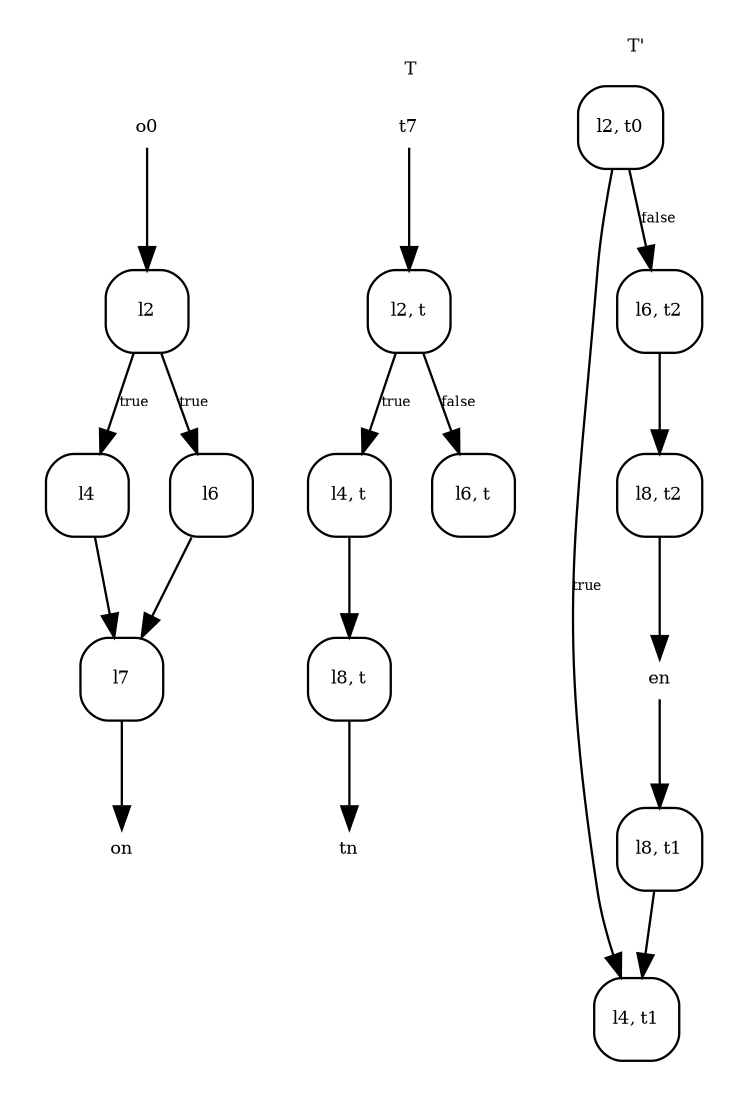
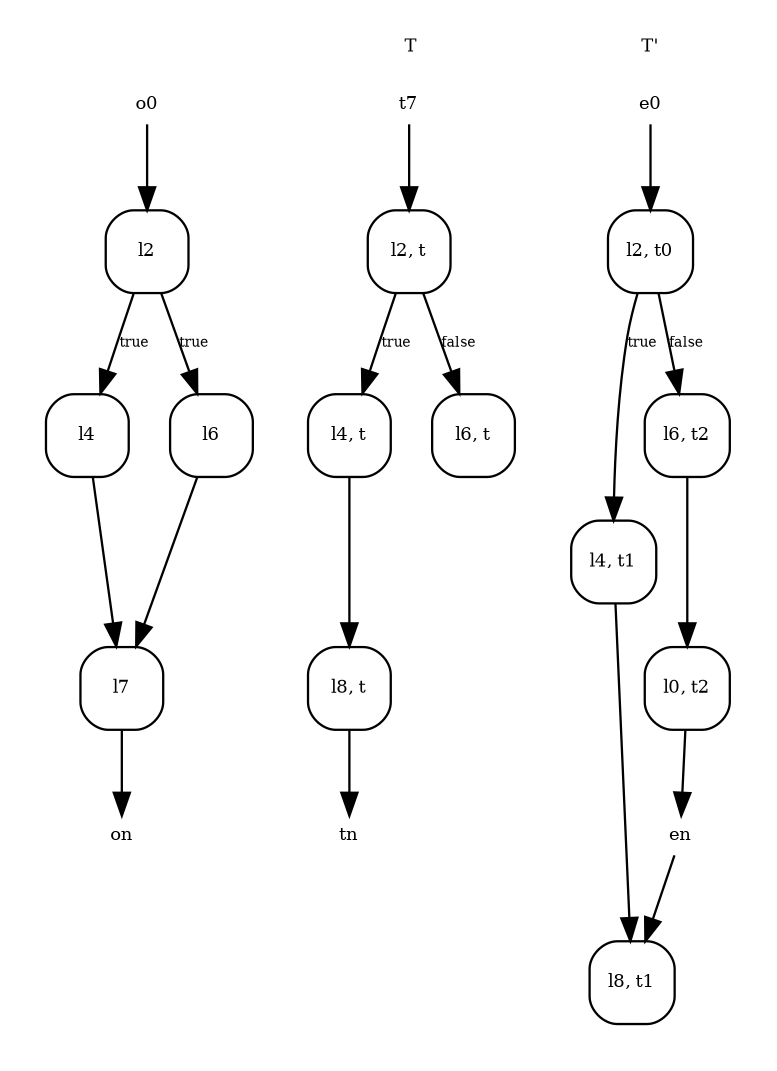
none -> (651, 105)
(660, 495) -> (687, 688)
(650, 922) -> (622, 760)
